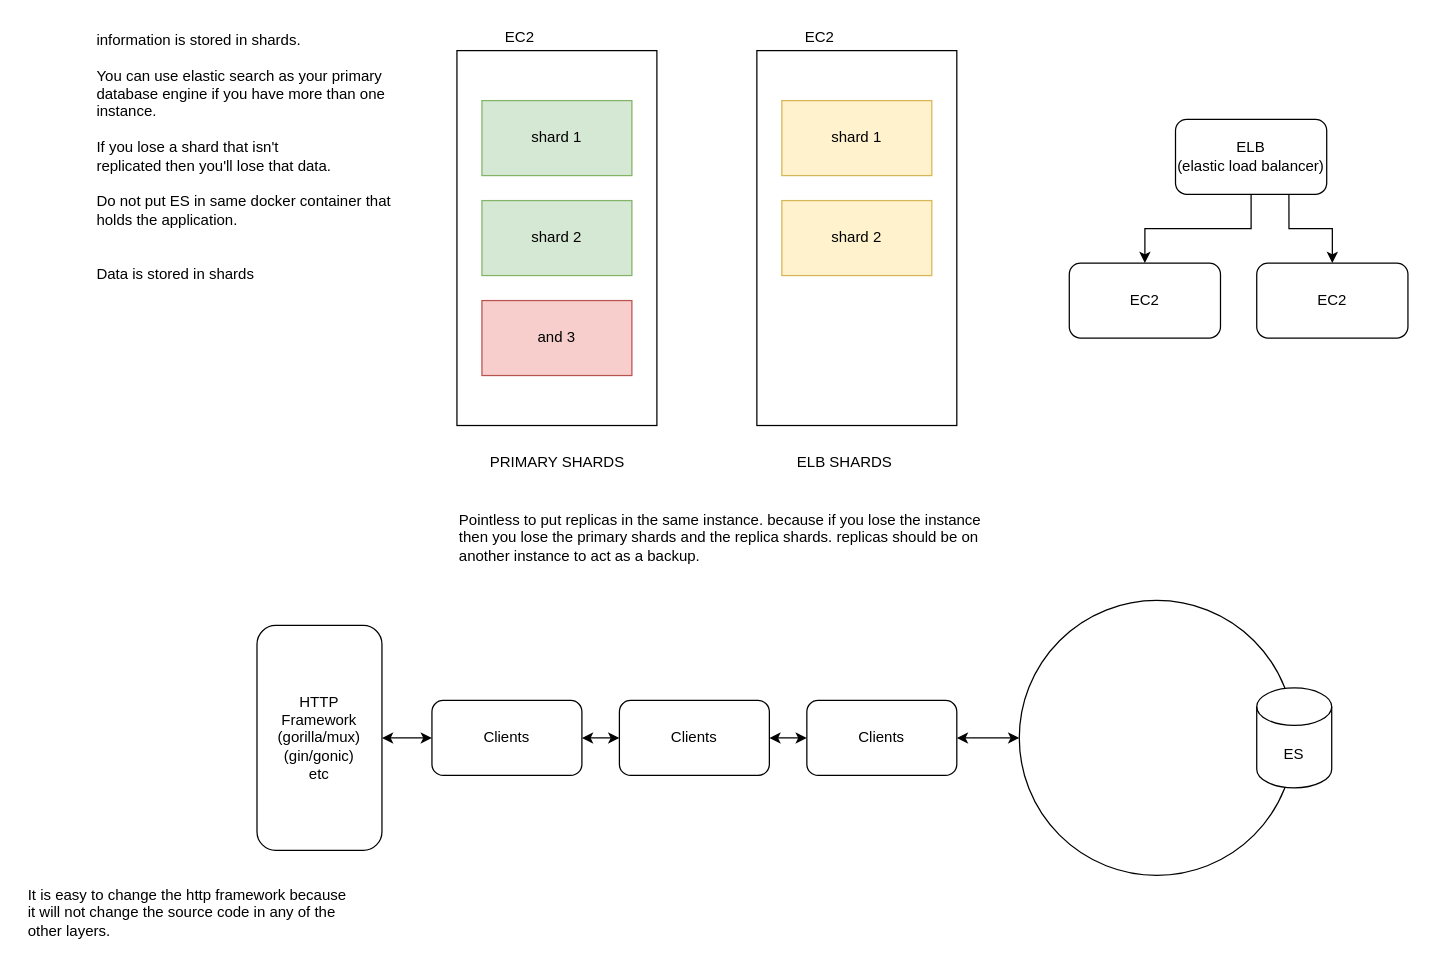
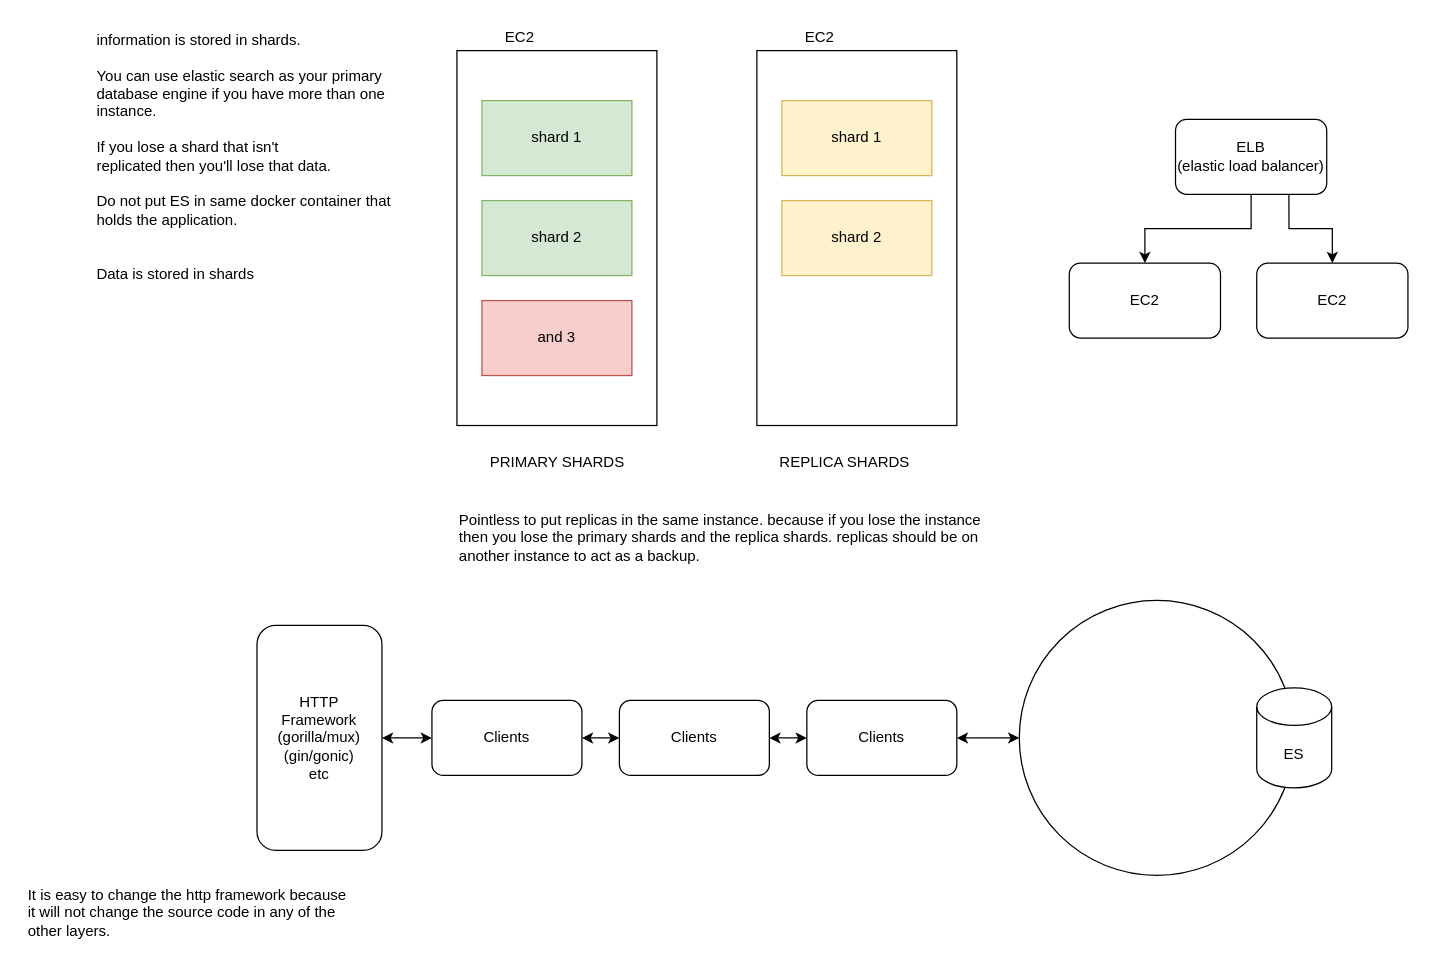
(845, 463) -> (845, 463)
